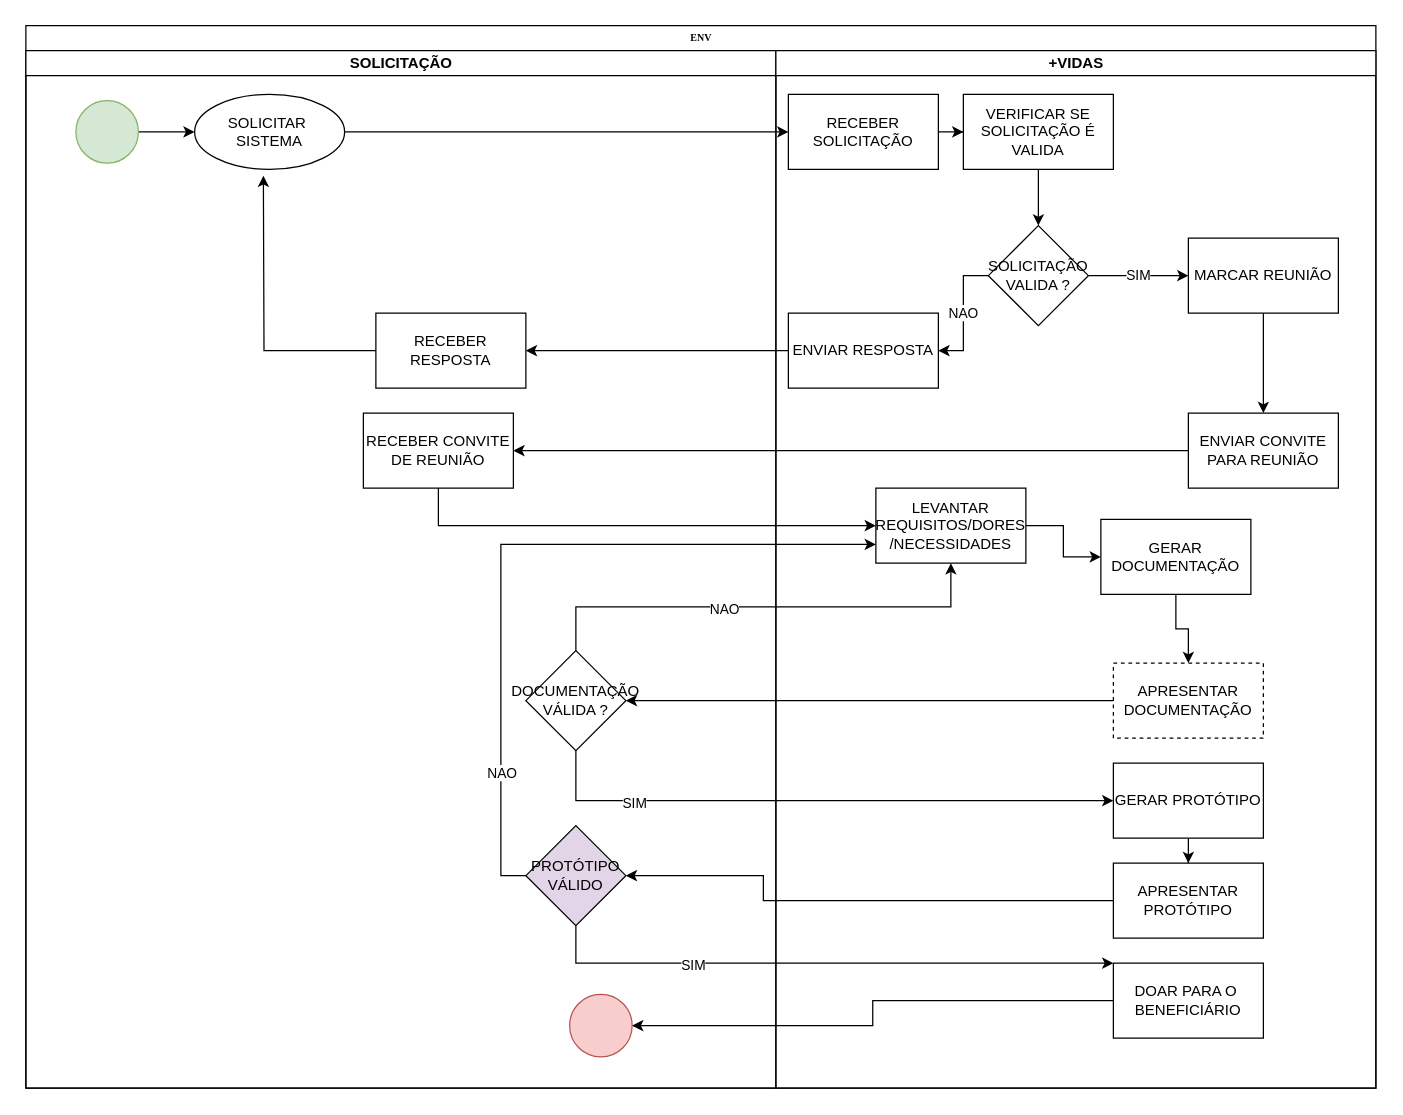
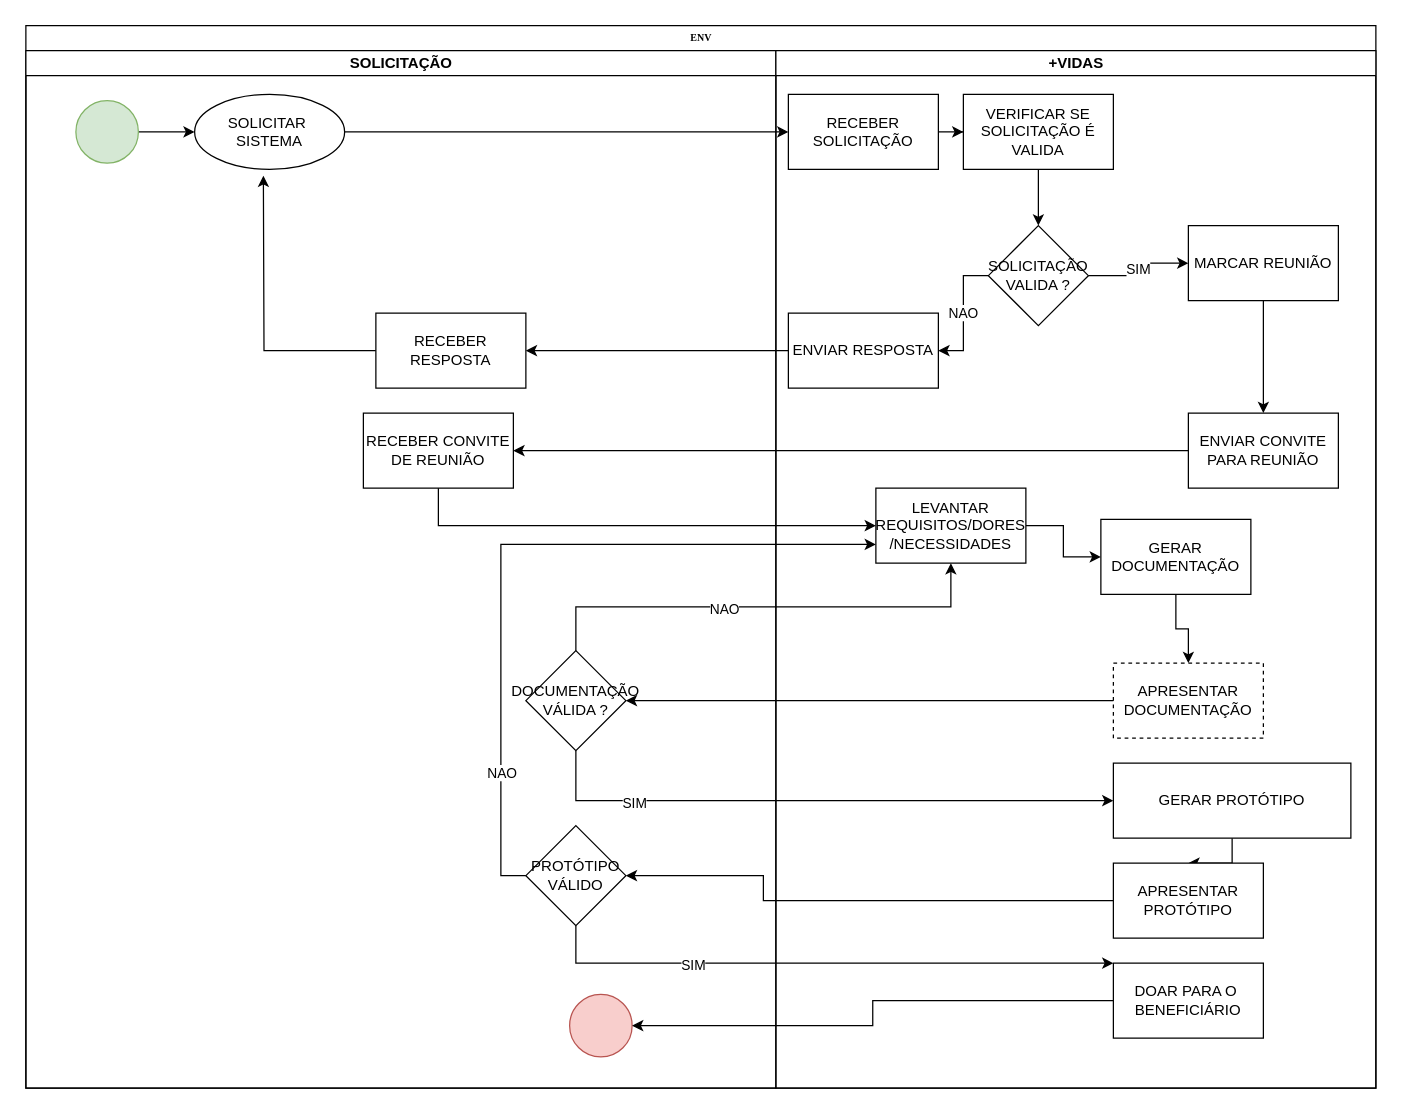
(1263, 276) -> (1263, 263)
(1188, 801) -> (1232, 801)
(576, 876) -> (576, 876)
